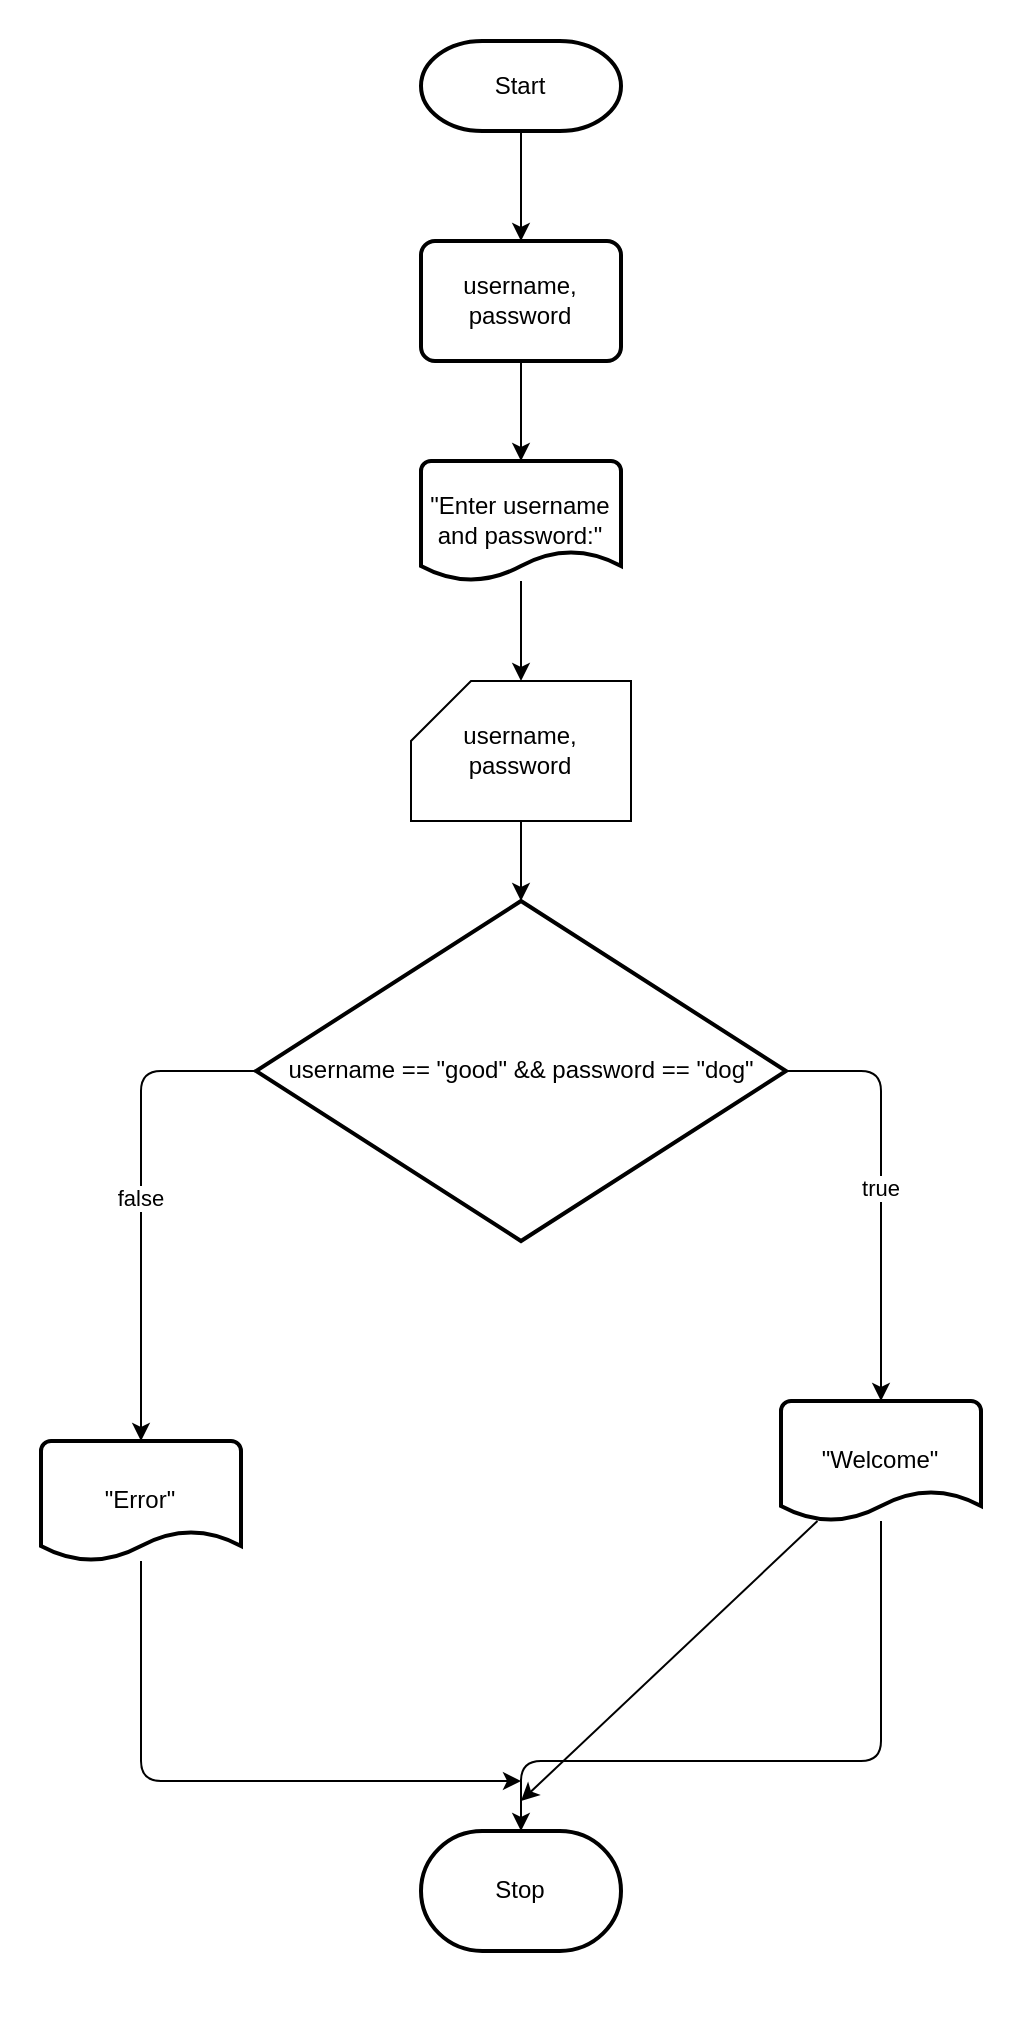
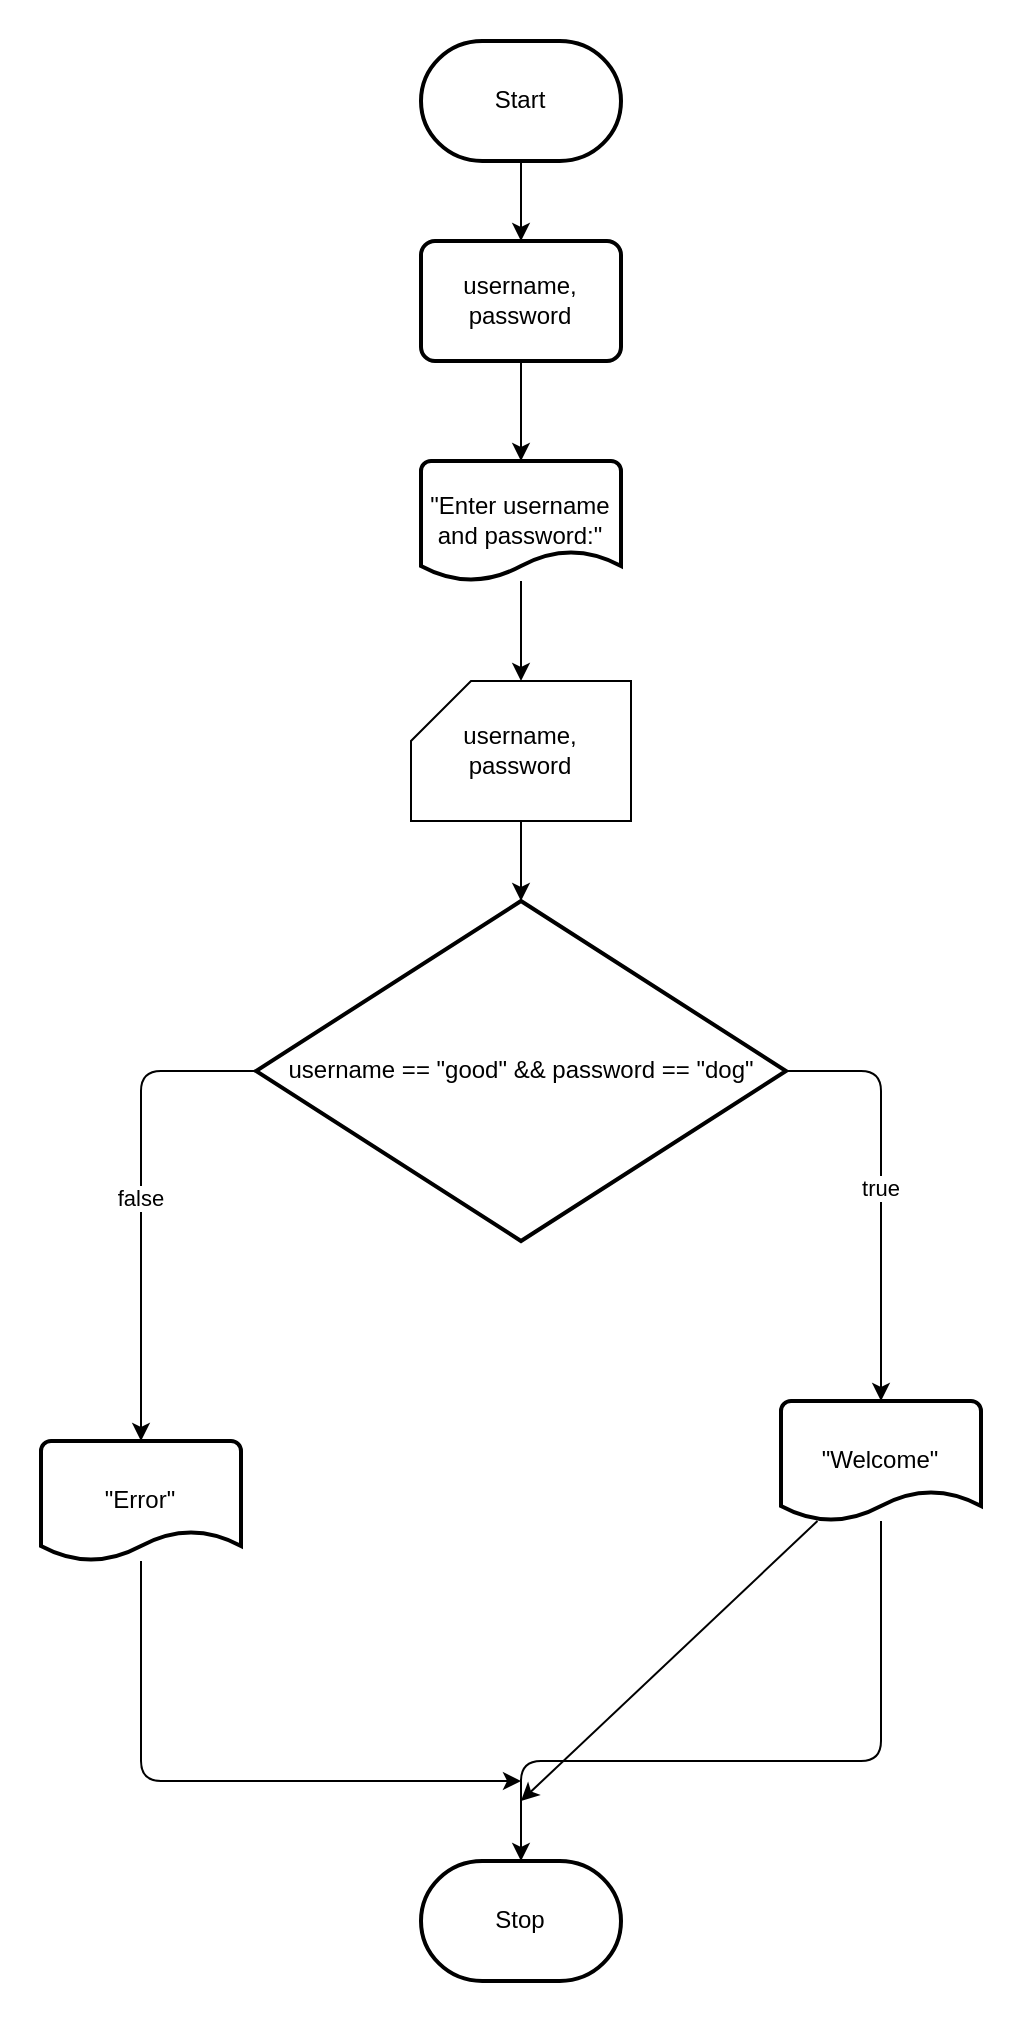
(521, 86) -> (521, 101)
(521, 1891) -> (521, 1921)
